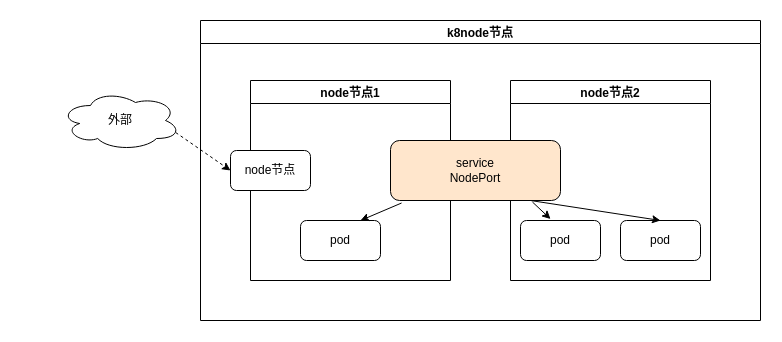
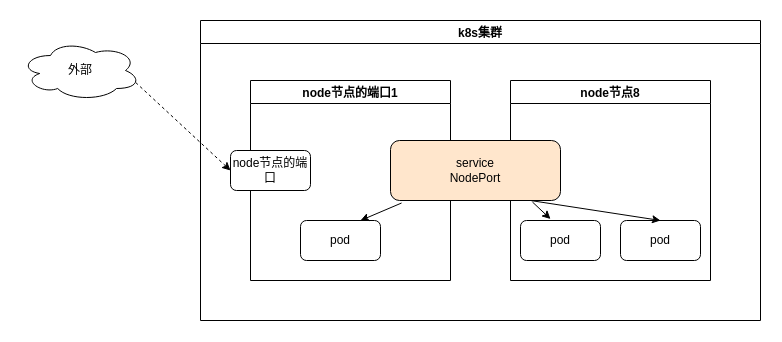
(480, 33) -> (480, 33)
(350, 93) -> (350, 93)
(610, 93) -> (610, 93)
(121, 121) -> (81, 71)
(271, 171) -> (271, 171)
